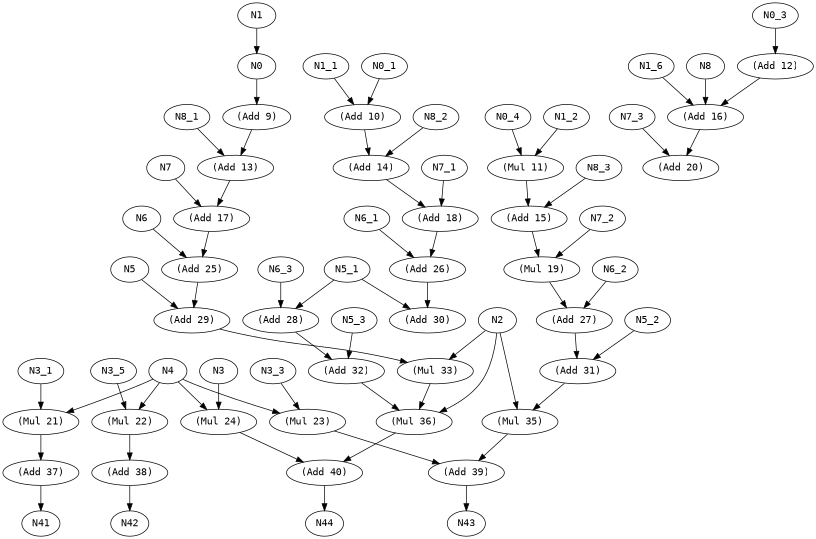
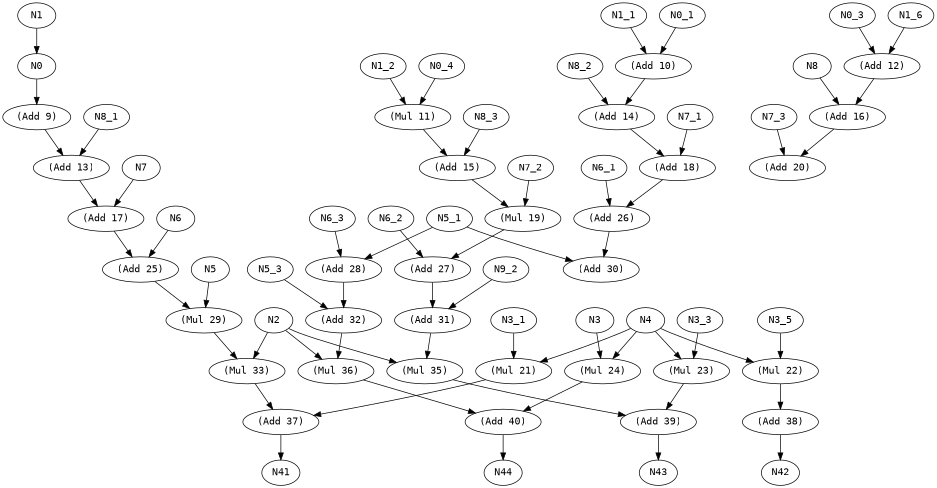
(675, 89) -> (899, 37)
(192, 320) -> (204, 320)
(648, 320) -> (506, 270)
(426, 393) -> (262, 394)
